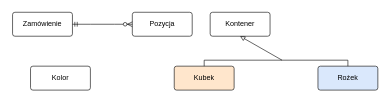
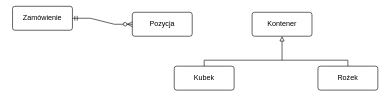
(42, 24) -> (42, 18)
(240, 24) -> (282, 24)
(60, 78) -> none
(204, 78) -> (204, 78)
(348, 78) -> (348, 78)
